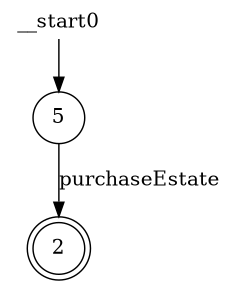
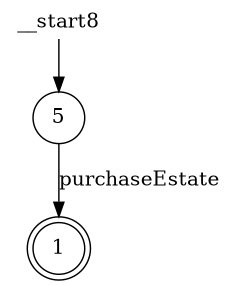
(59, 22) -> (59, 22)
(59, 248) -> (59, 248)
